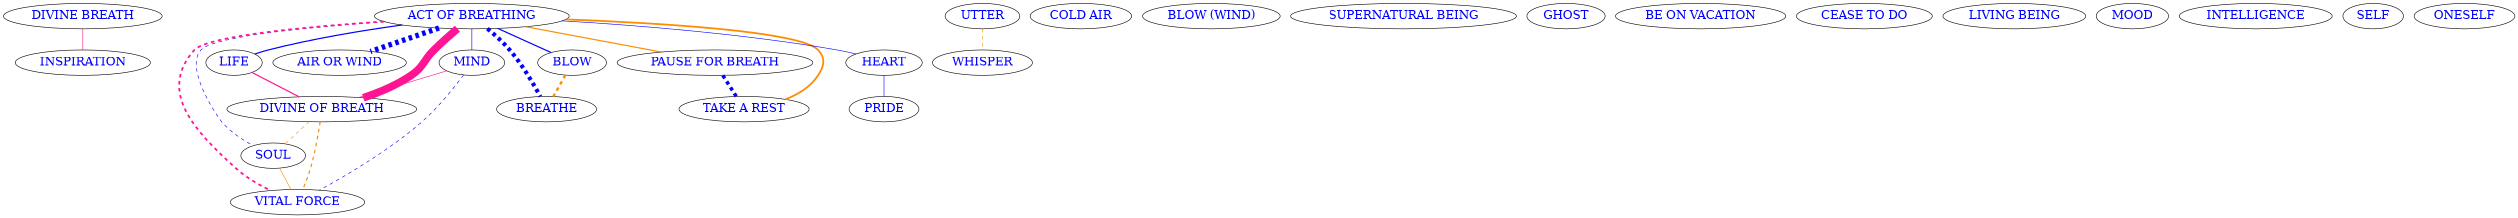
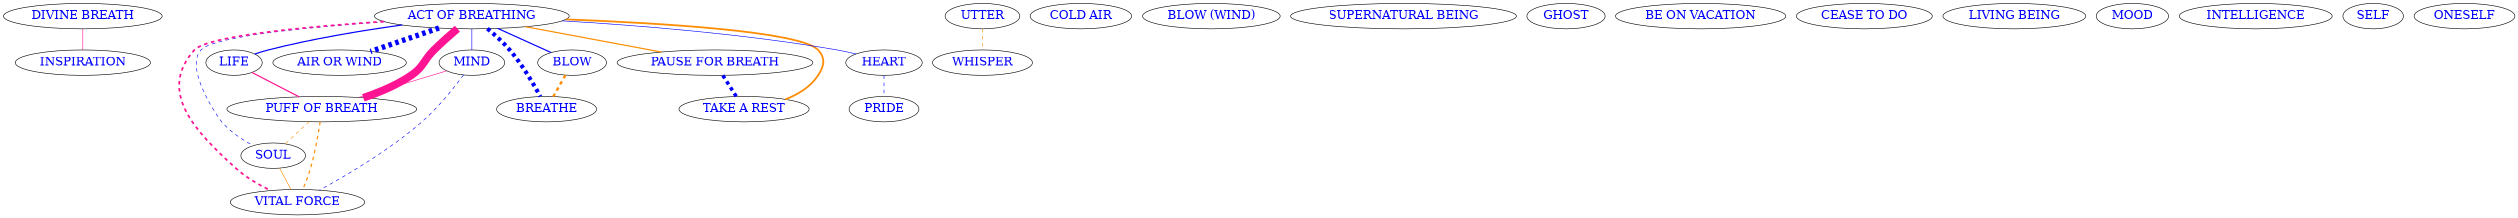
(884, 86) -> (884, 86)
(322, 109) -> (322, 109)
